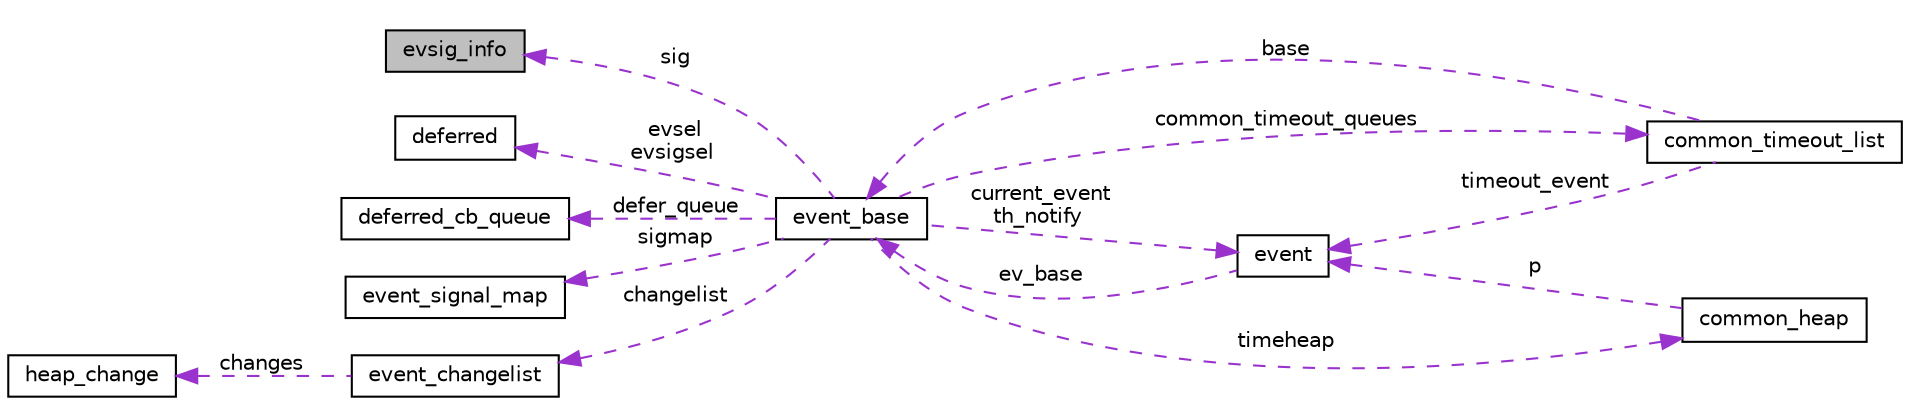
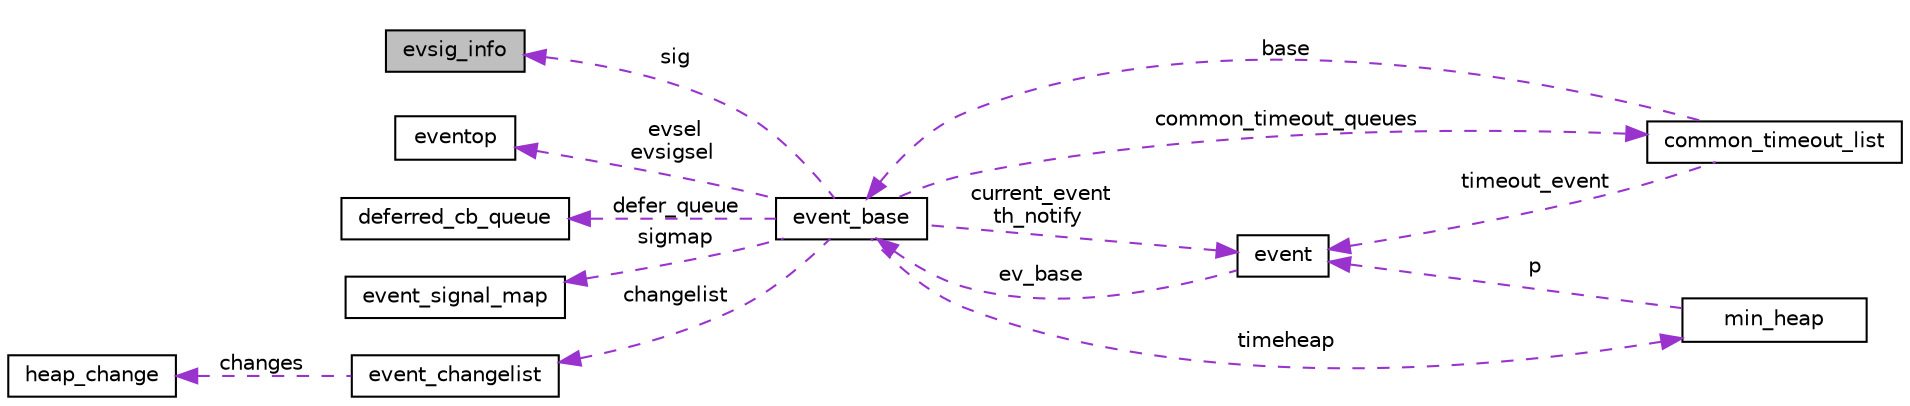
(455, 138) -> (455, 138)
(1775, 320) -> (1775, 320)
